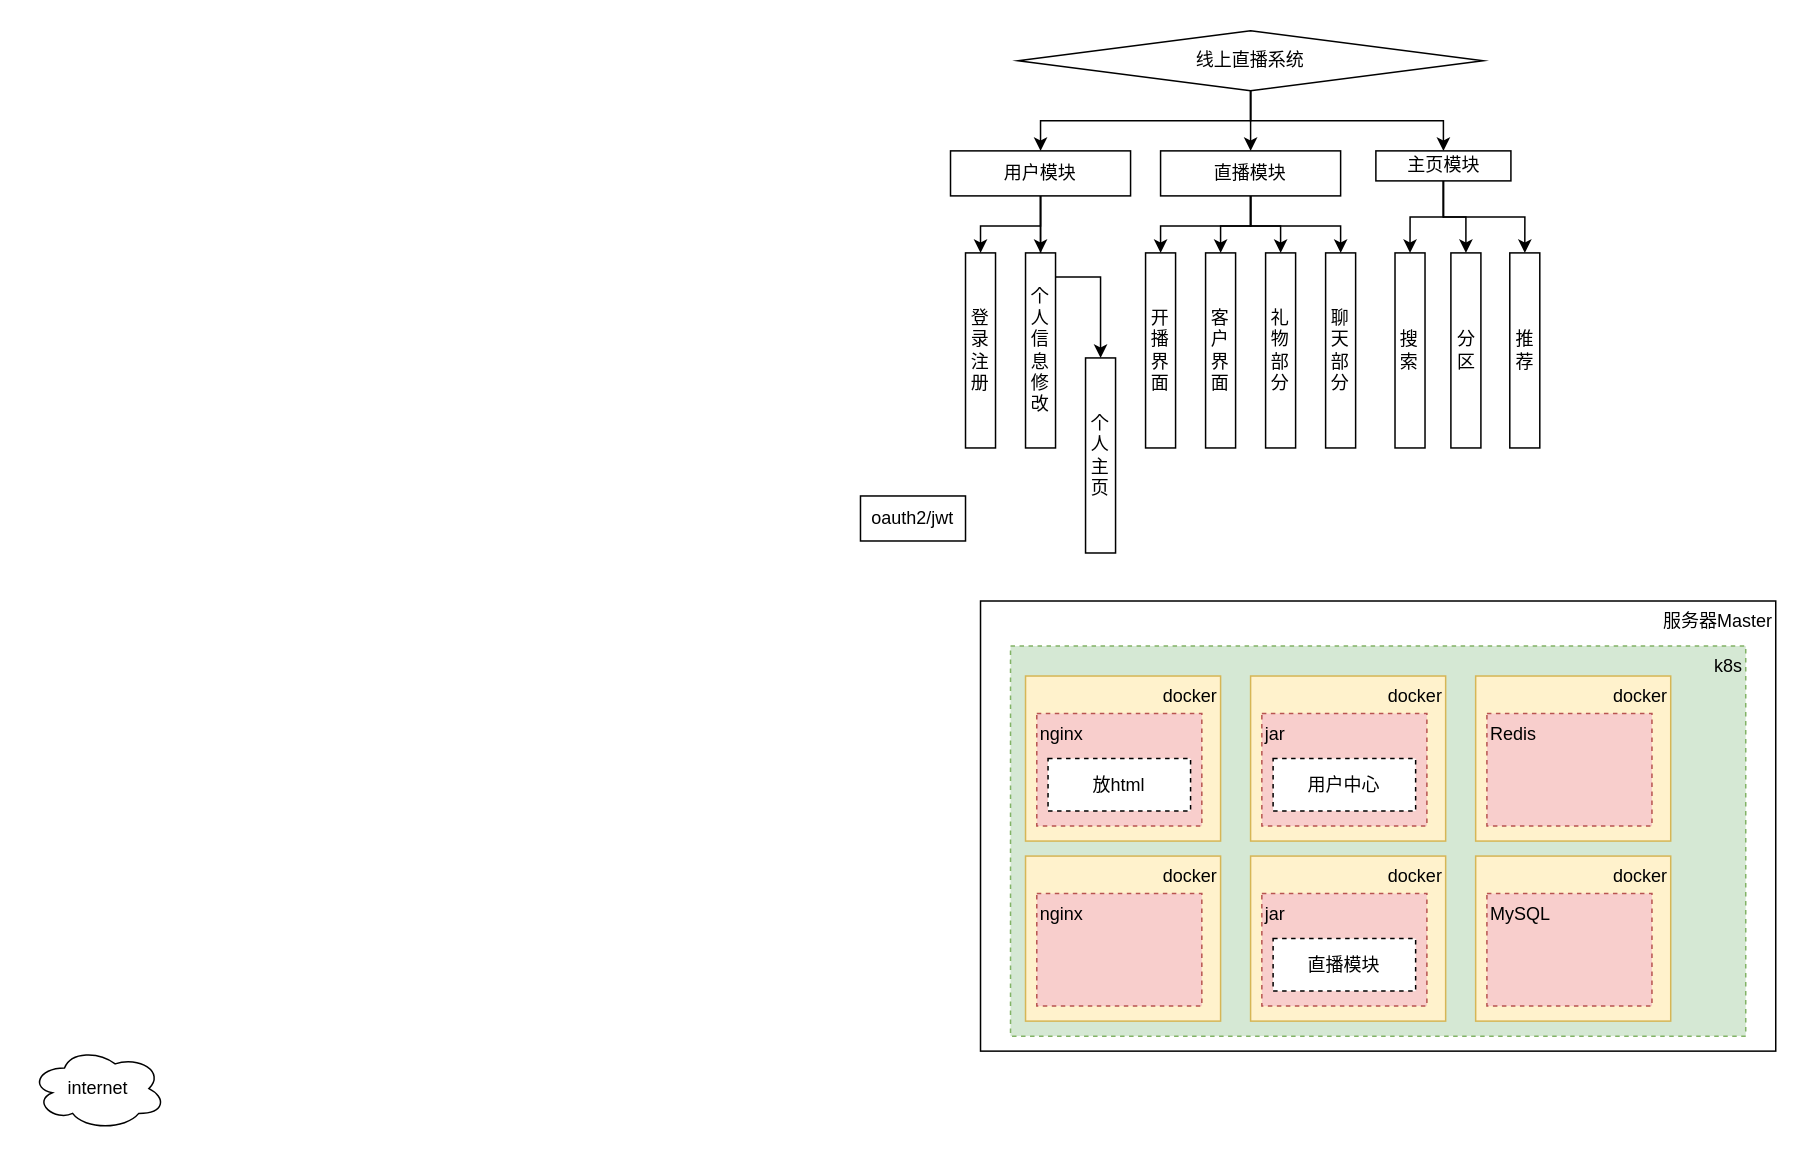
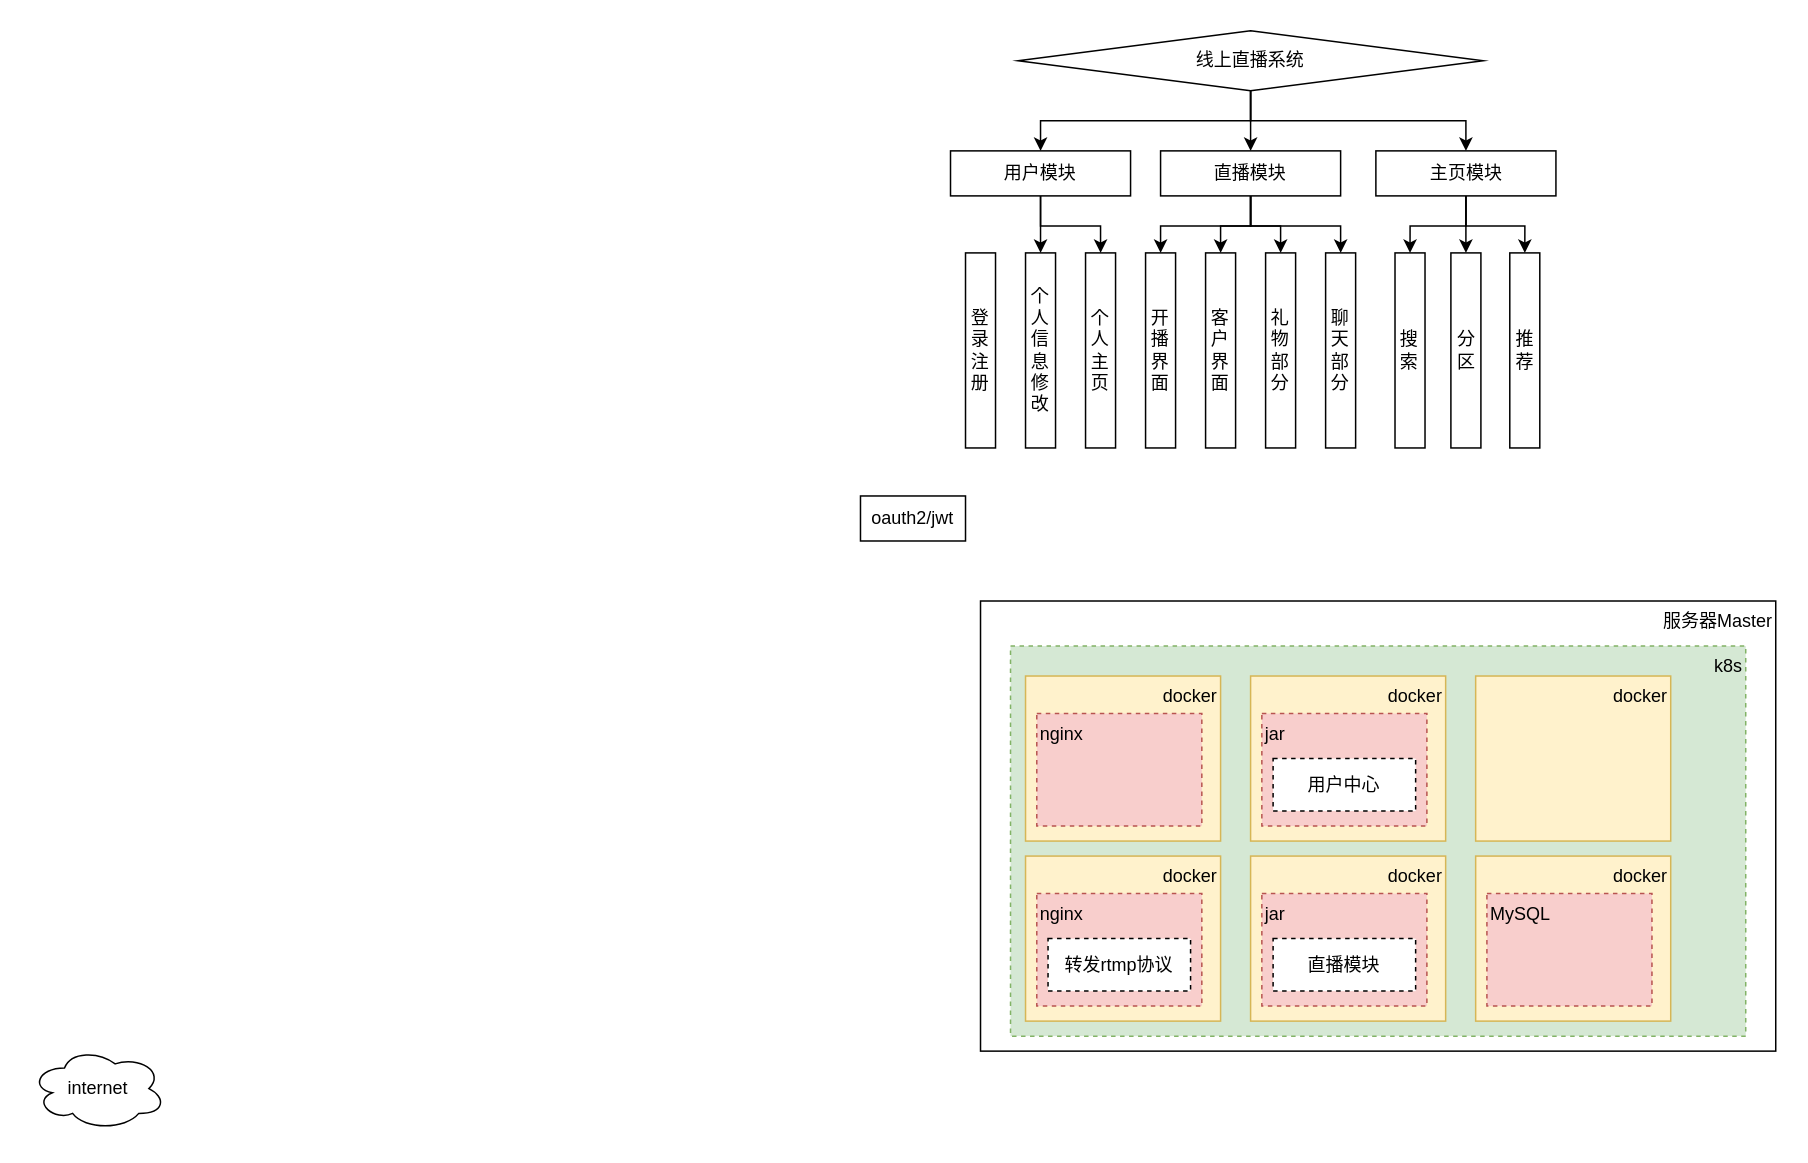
(1443, 166) -> (1466, 173)
(1001, 226) -> none
(1100, 455) -> (1100, 350)
(1569, 770) -> none
(1119, 785) -> none
none -> (1119, 965)
